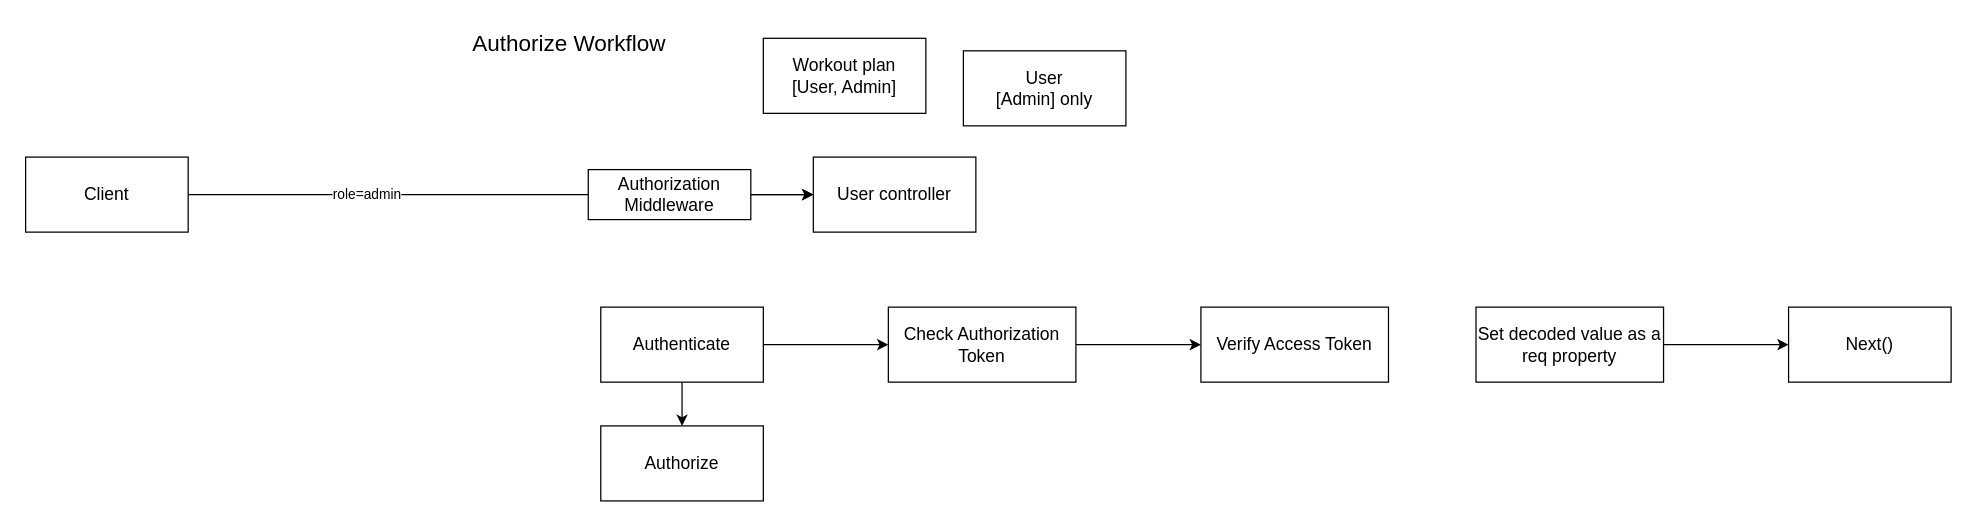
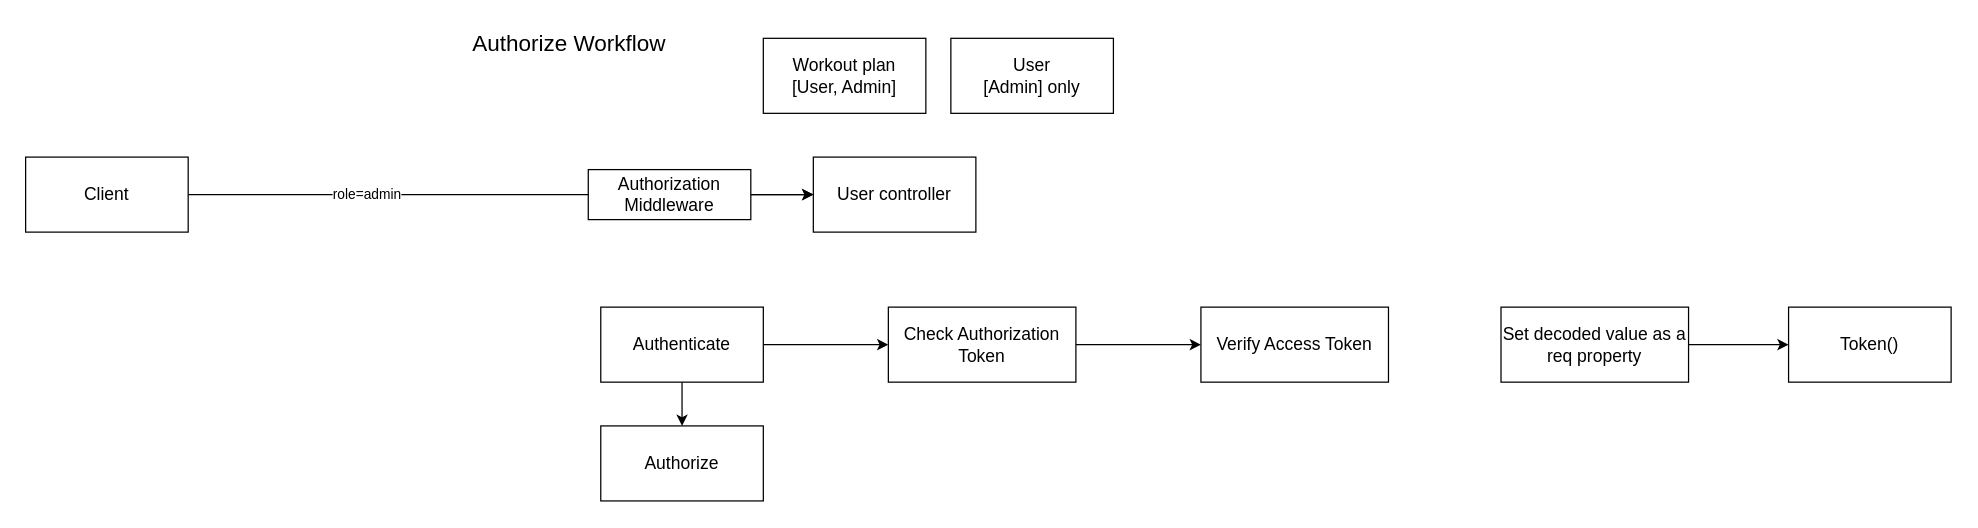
(1044, 88) -> (1032, 76)
(1569, 344) -> (1594, 344)
(1869, 344) -> (1869, 344)
